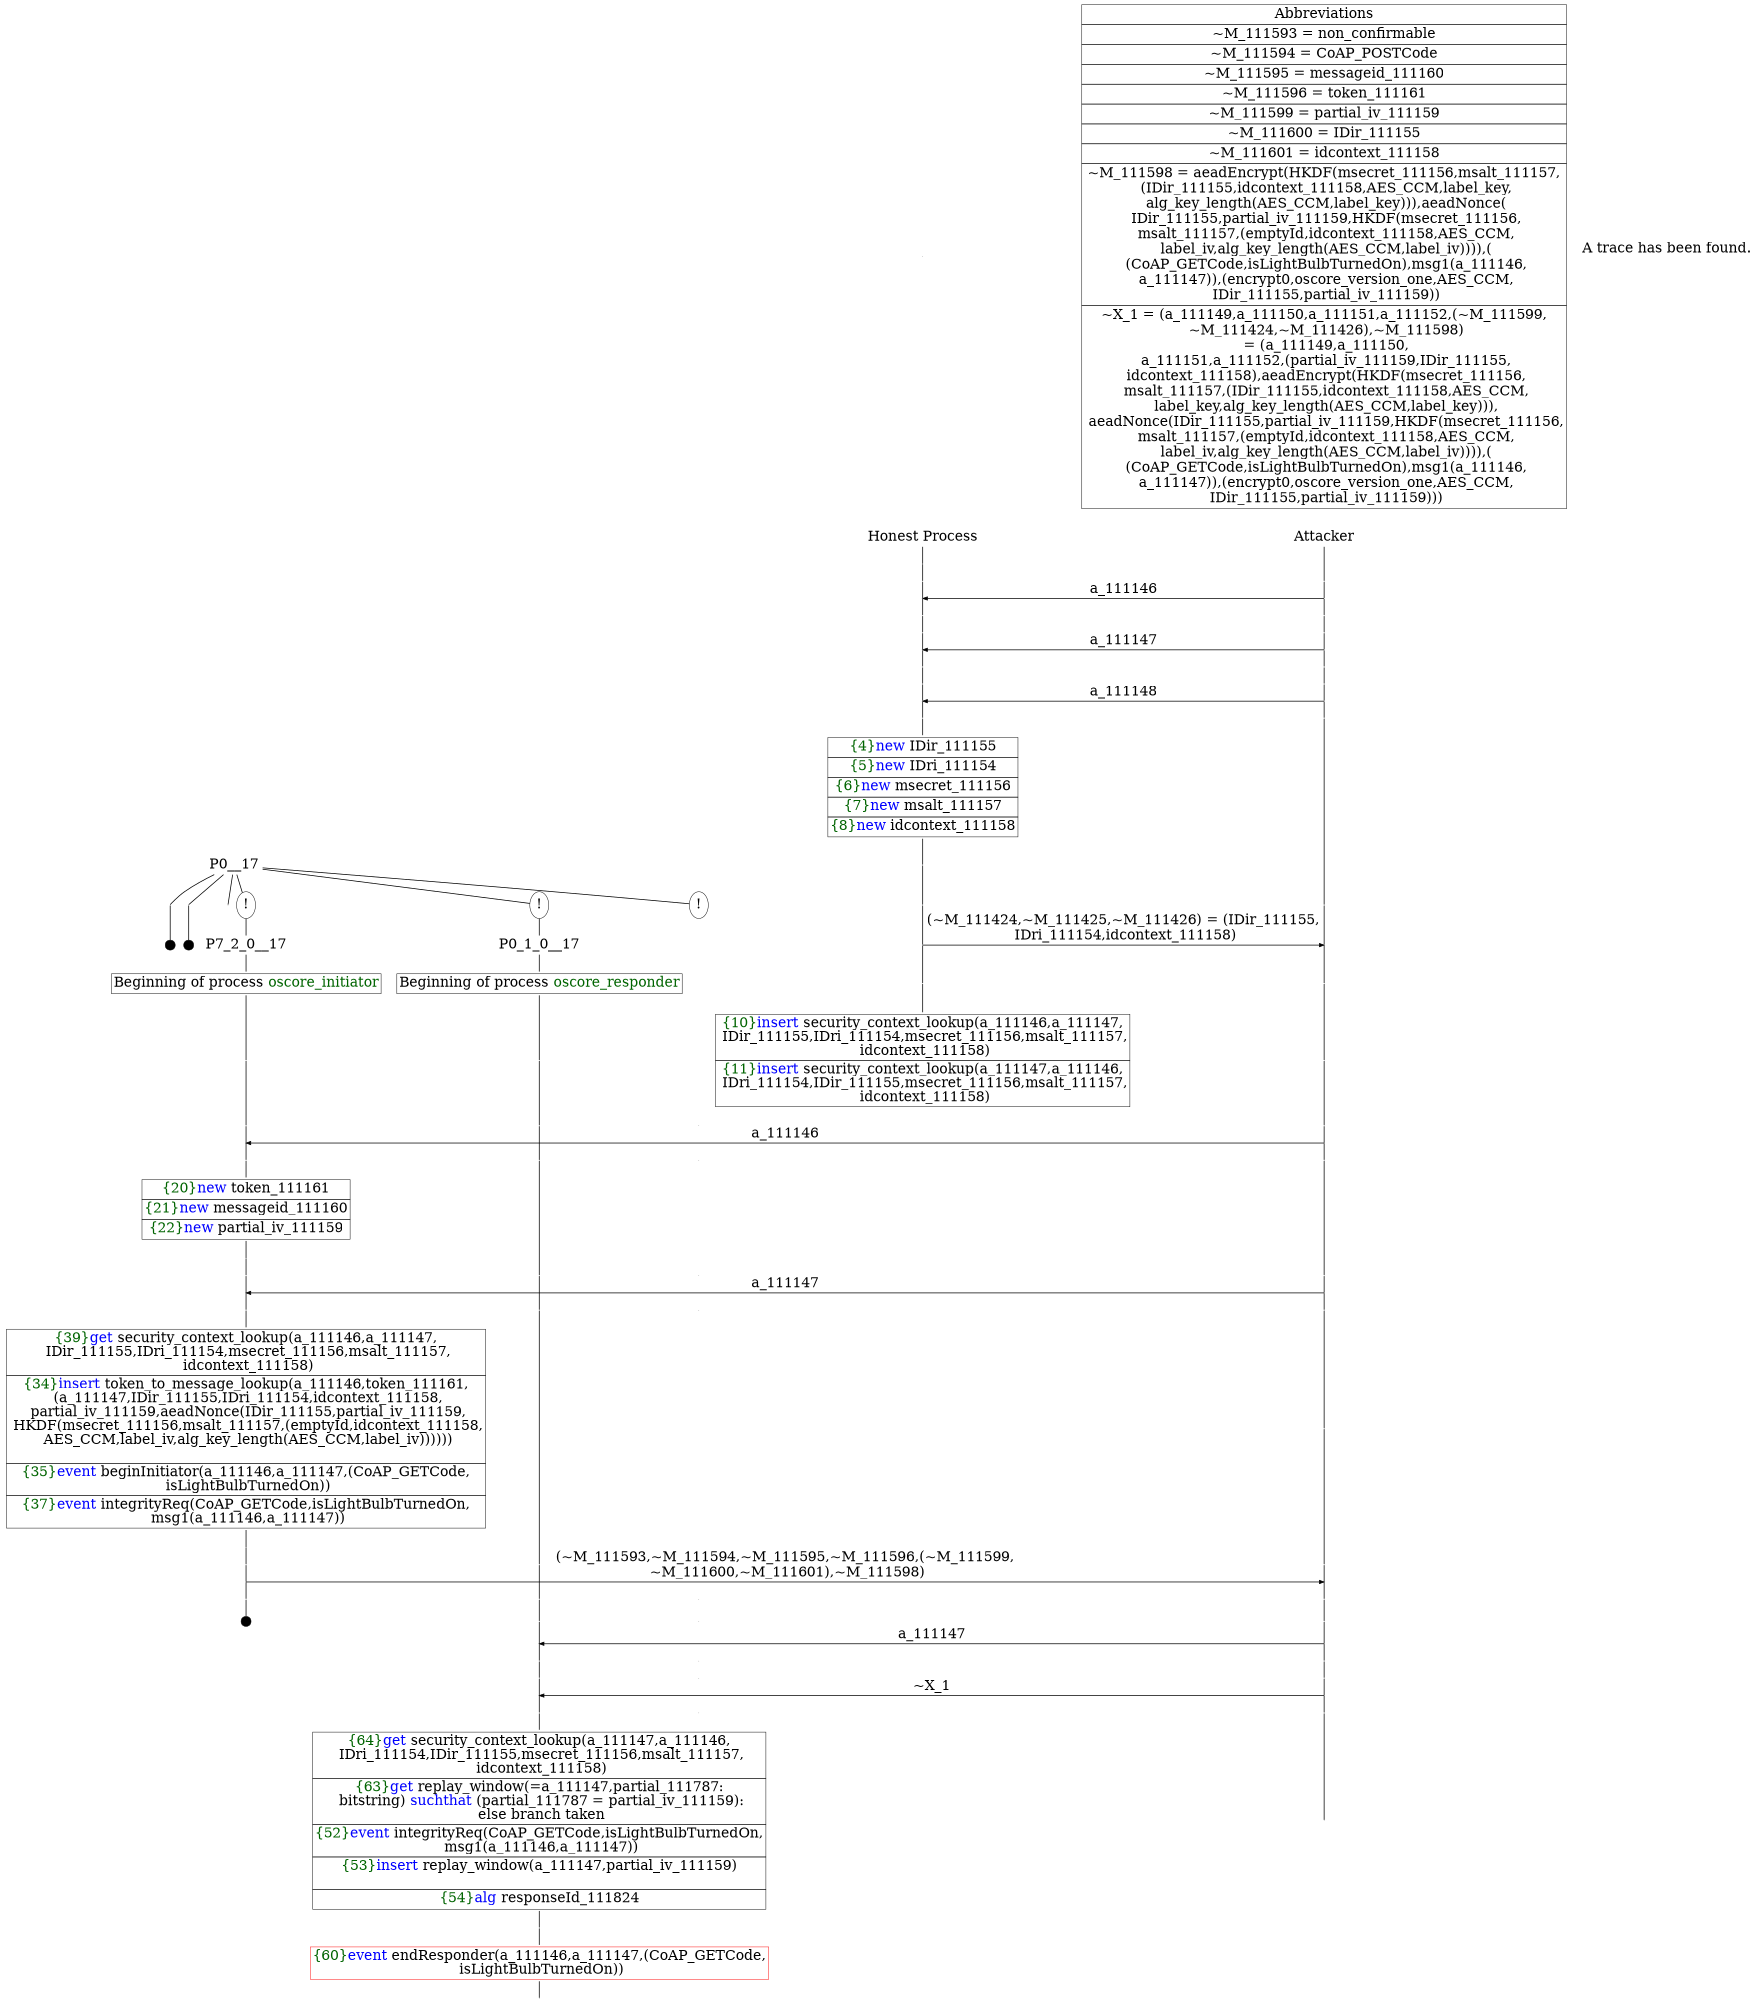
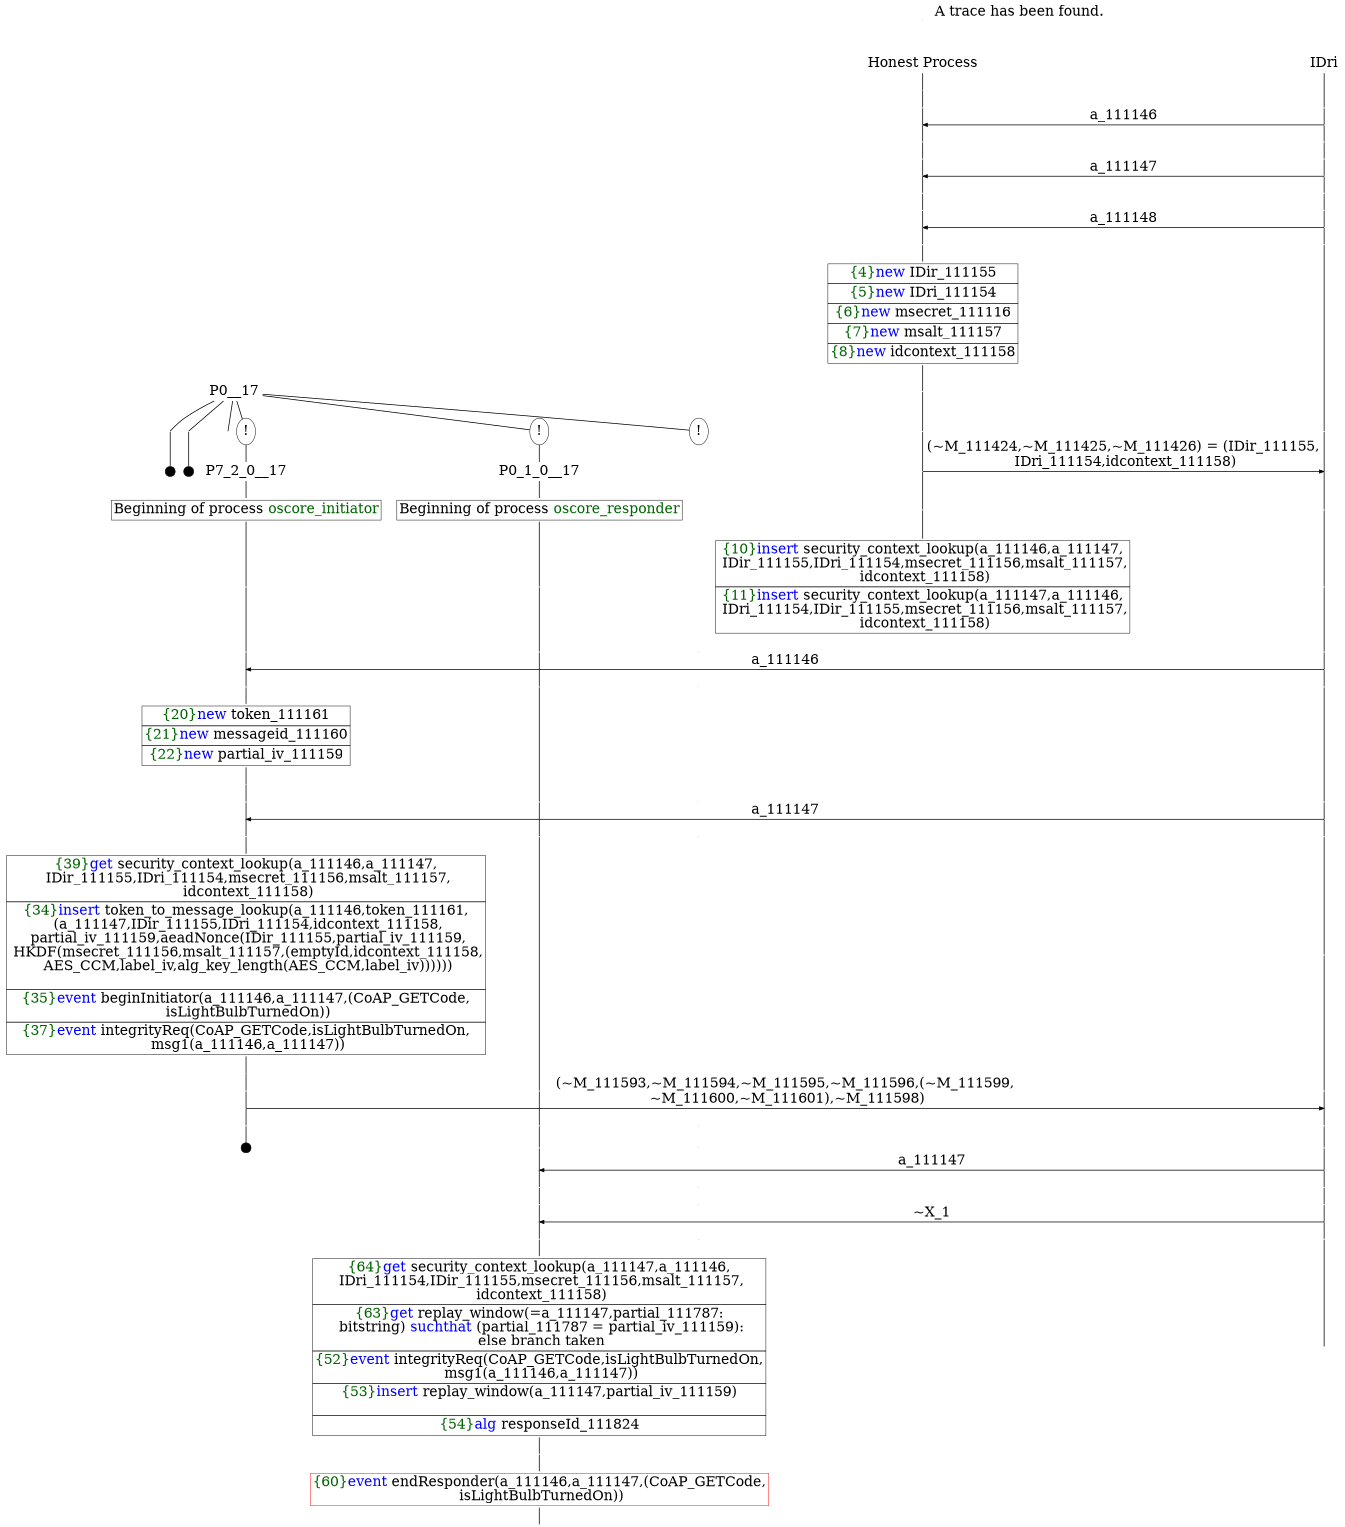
(1324, 257) -> none
(1324, 537) -> (1324, 64)
(953, 786) -> (953, 312)
